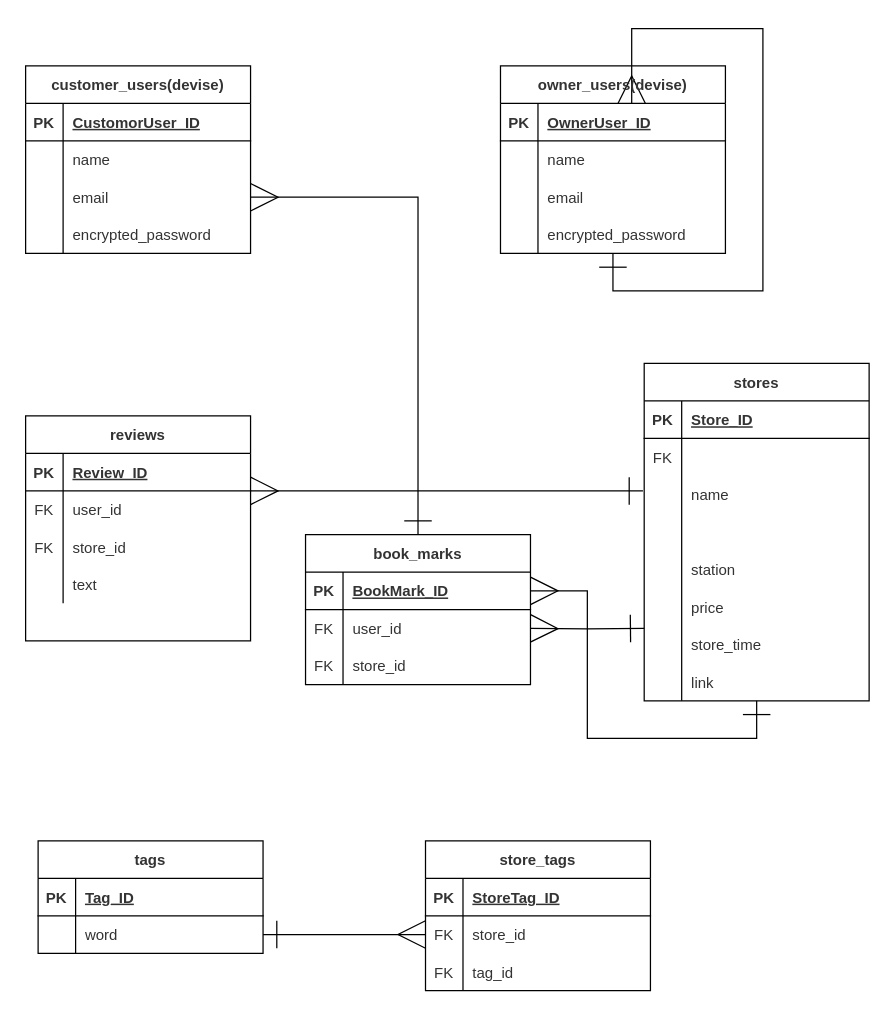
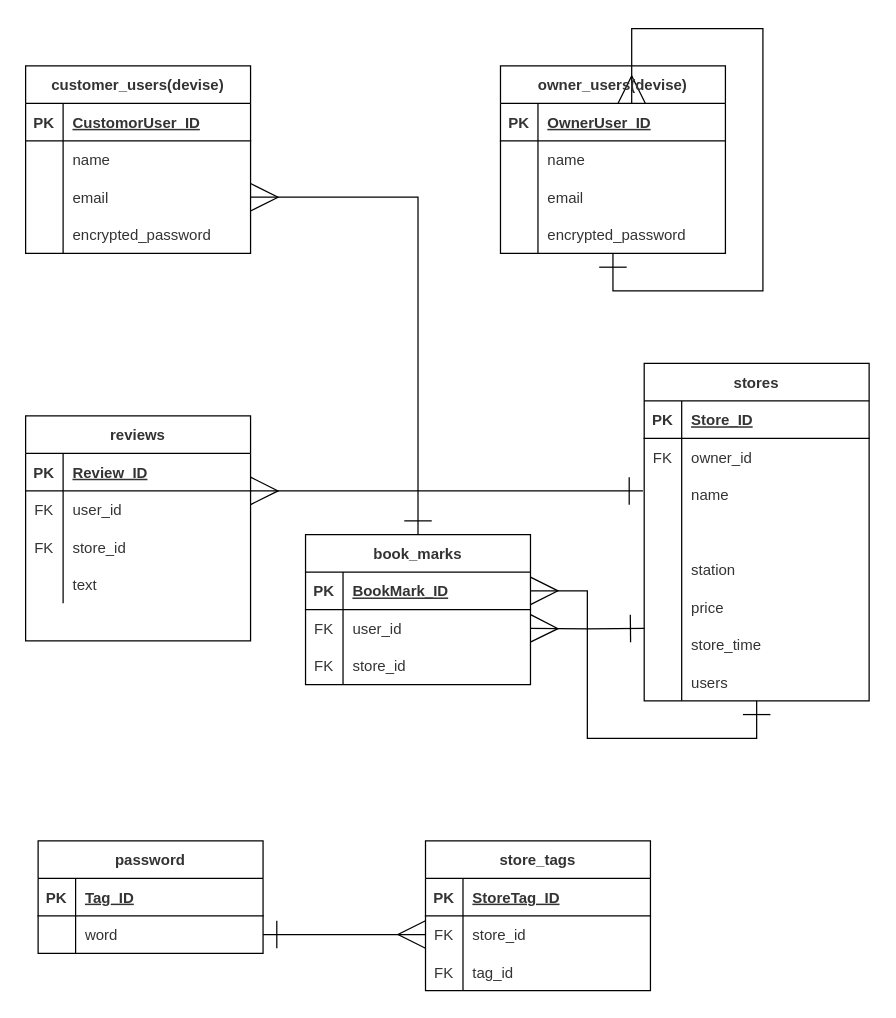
none -> (776, 457)
(704, 683) -> (712, 683)
(150, 860) -> (150, 860)
